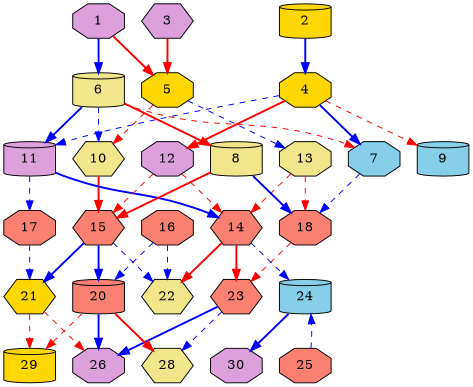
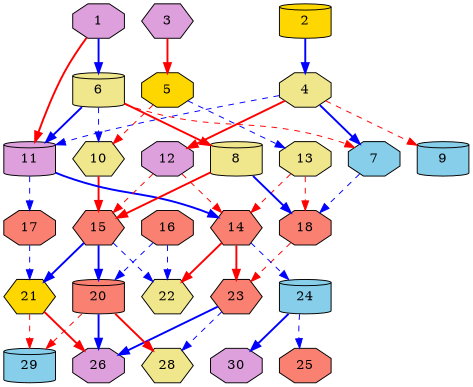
(130, 52) -> (59, 83)
(305, 90) -> (305, 90)
(60, 327) -> (60, 327)
(312, 336) -> (299, 326)
(30, 366) -> (30, 366)
